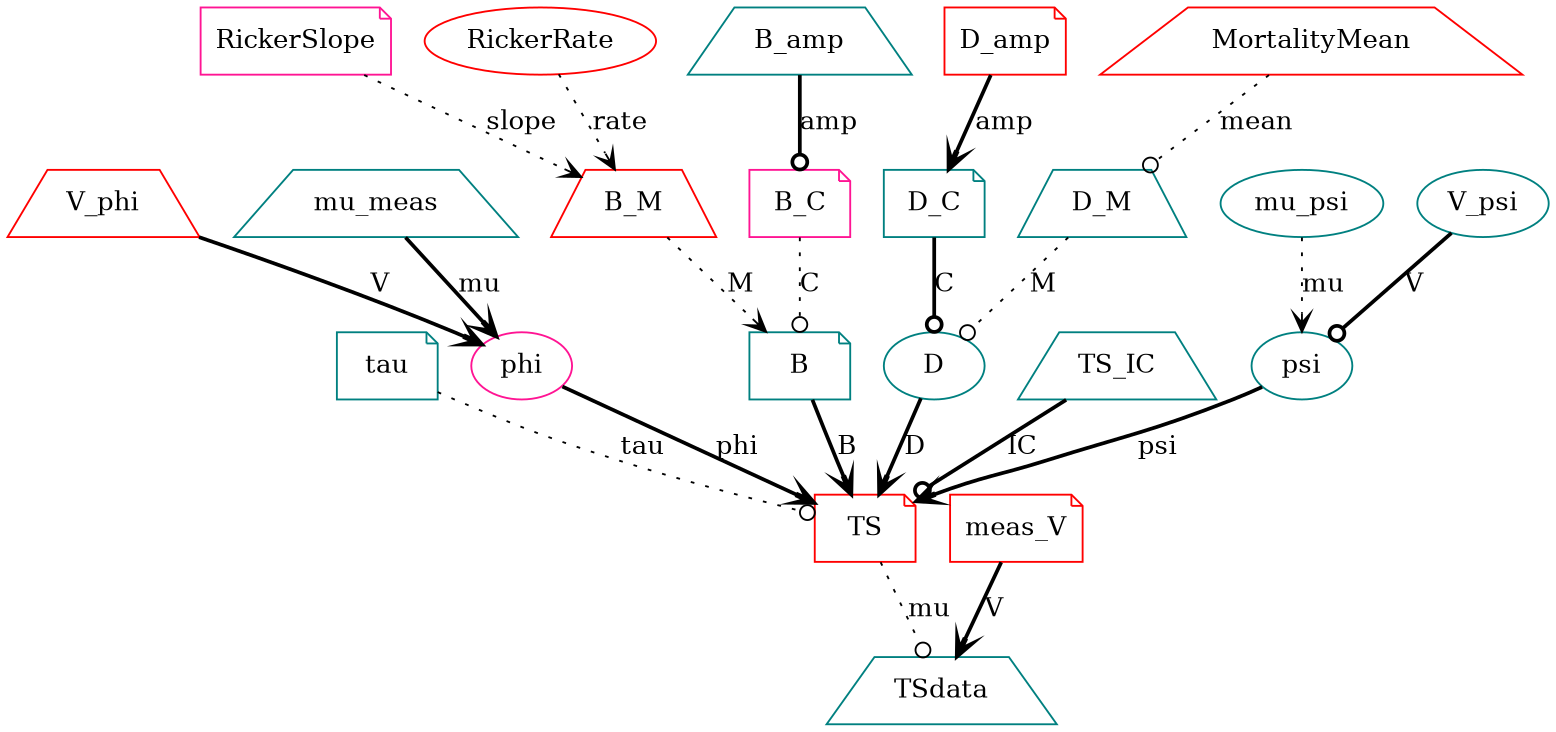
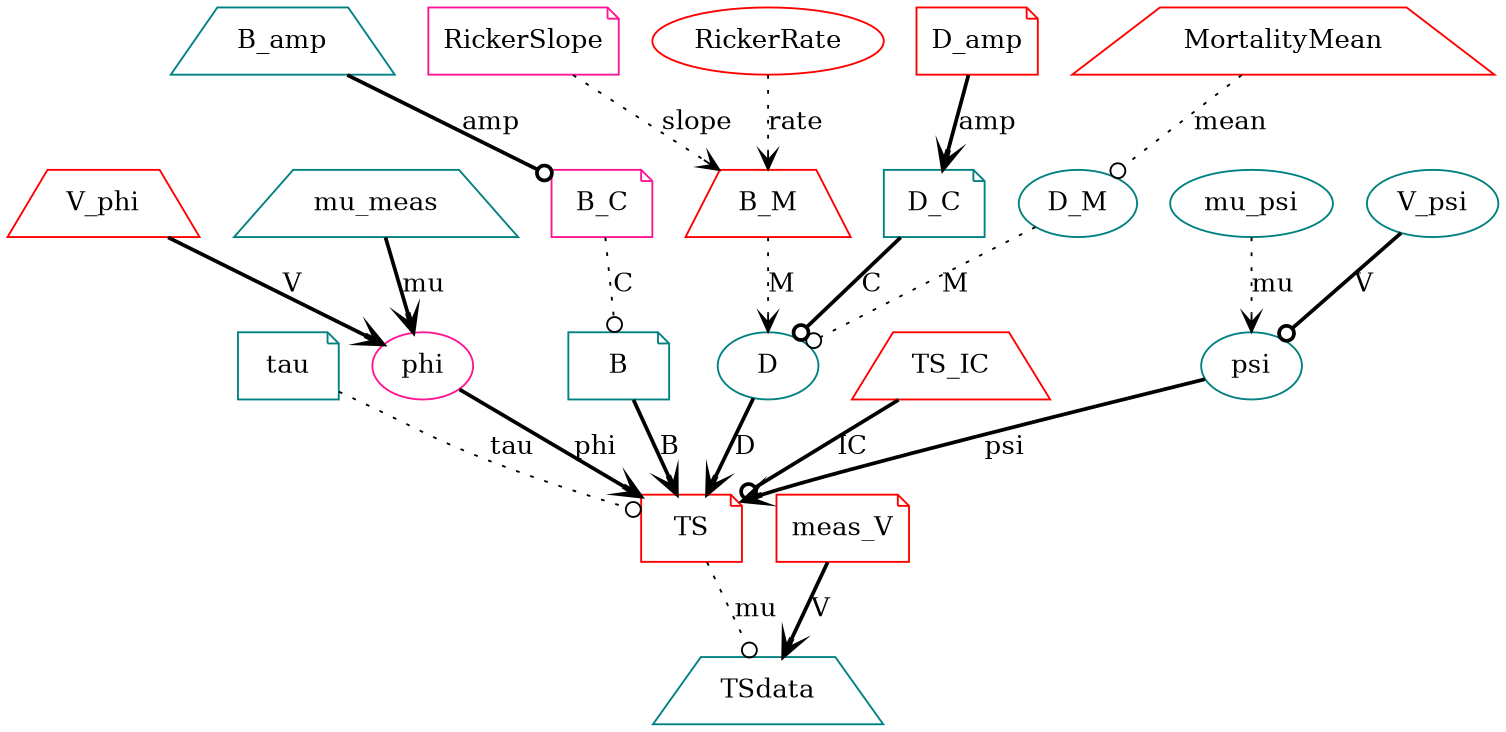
(1102, 203) -> (1078, 203)
(710, 278) -> (768, 275)
(1117, 366) -> (951, 366)
